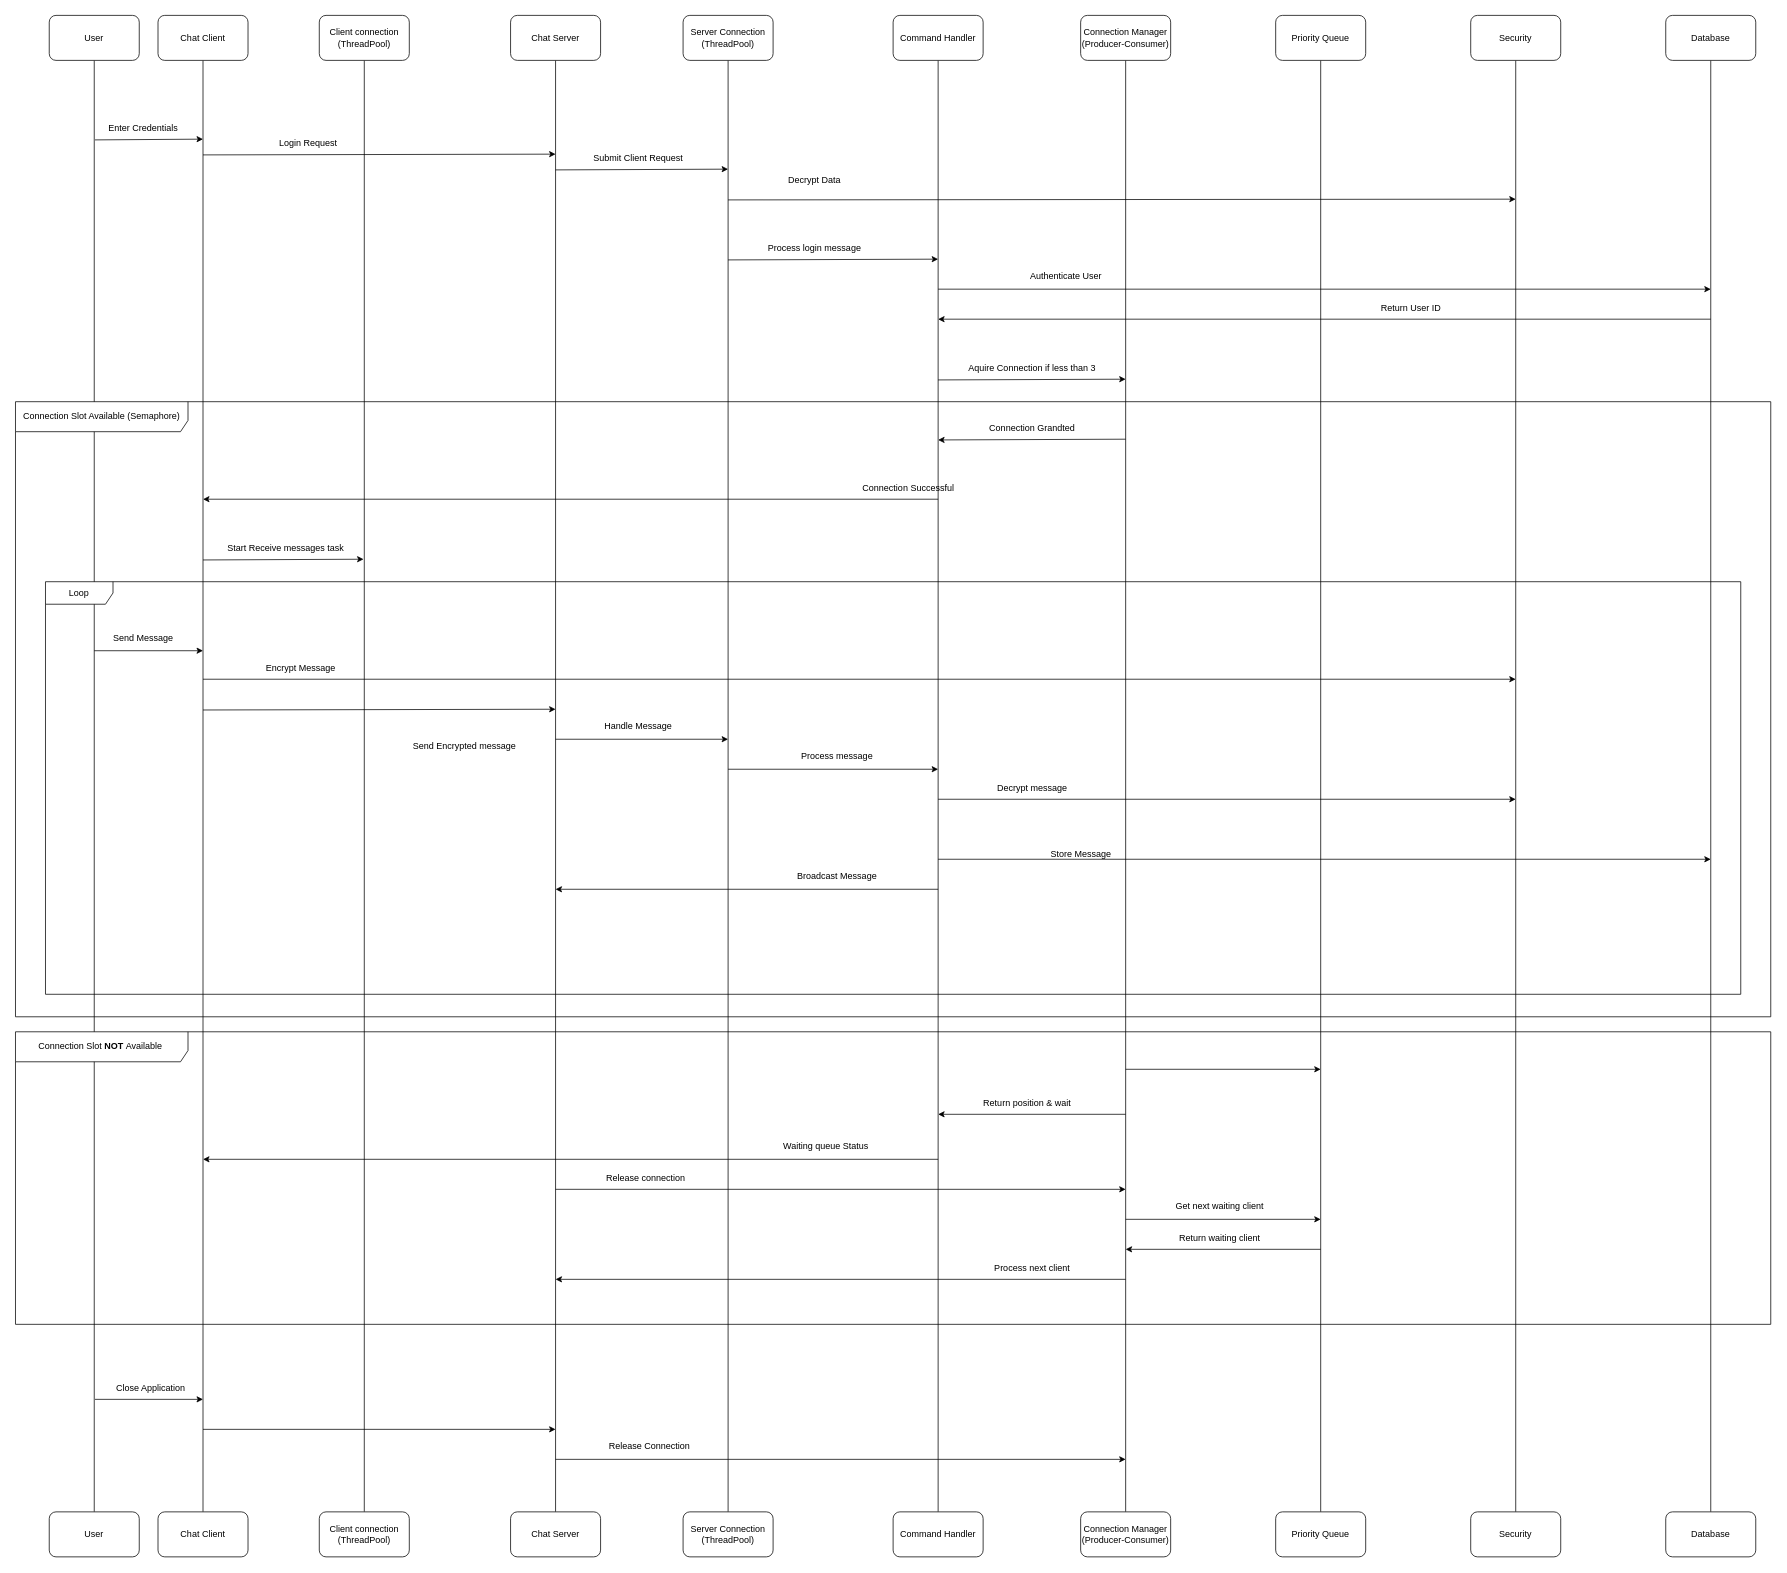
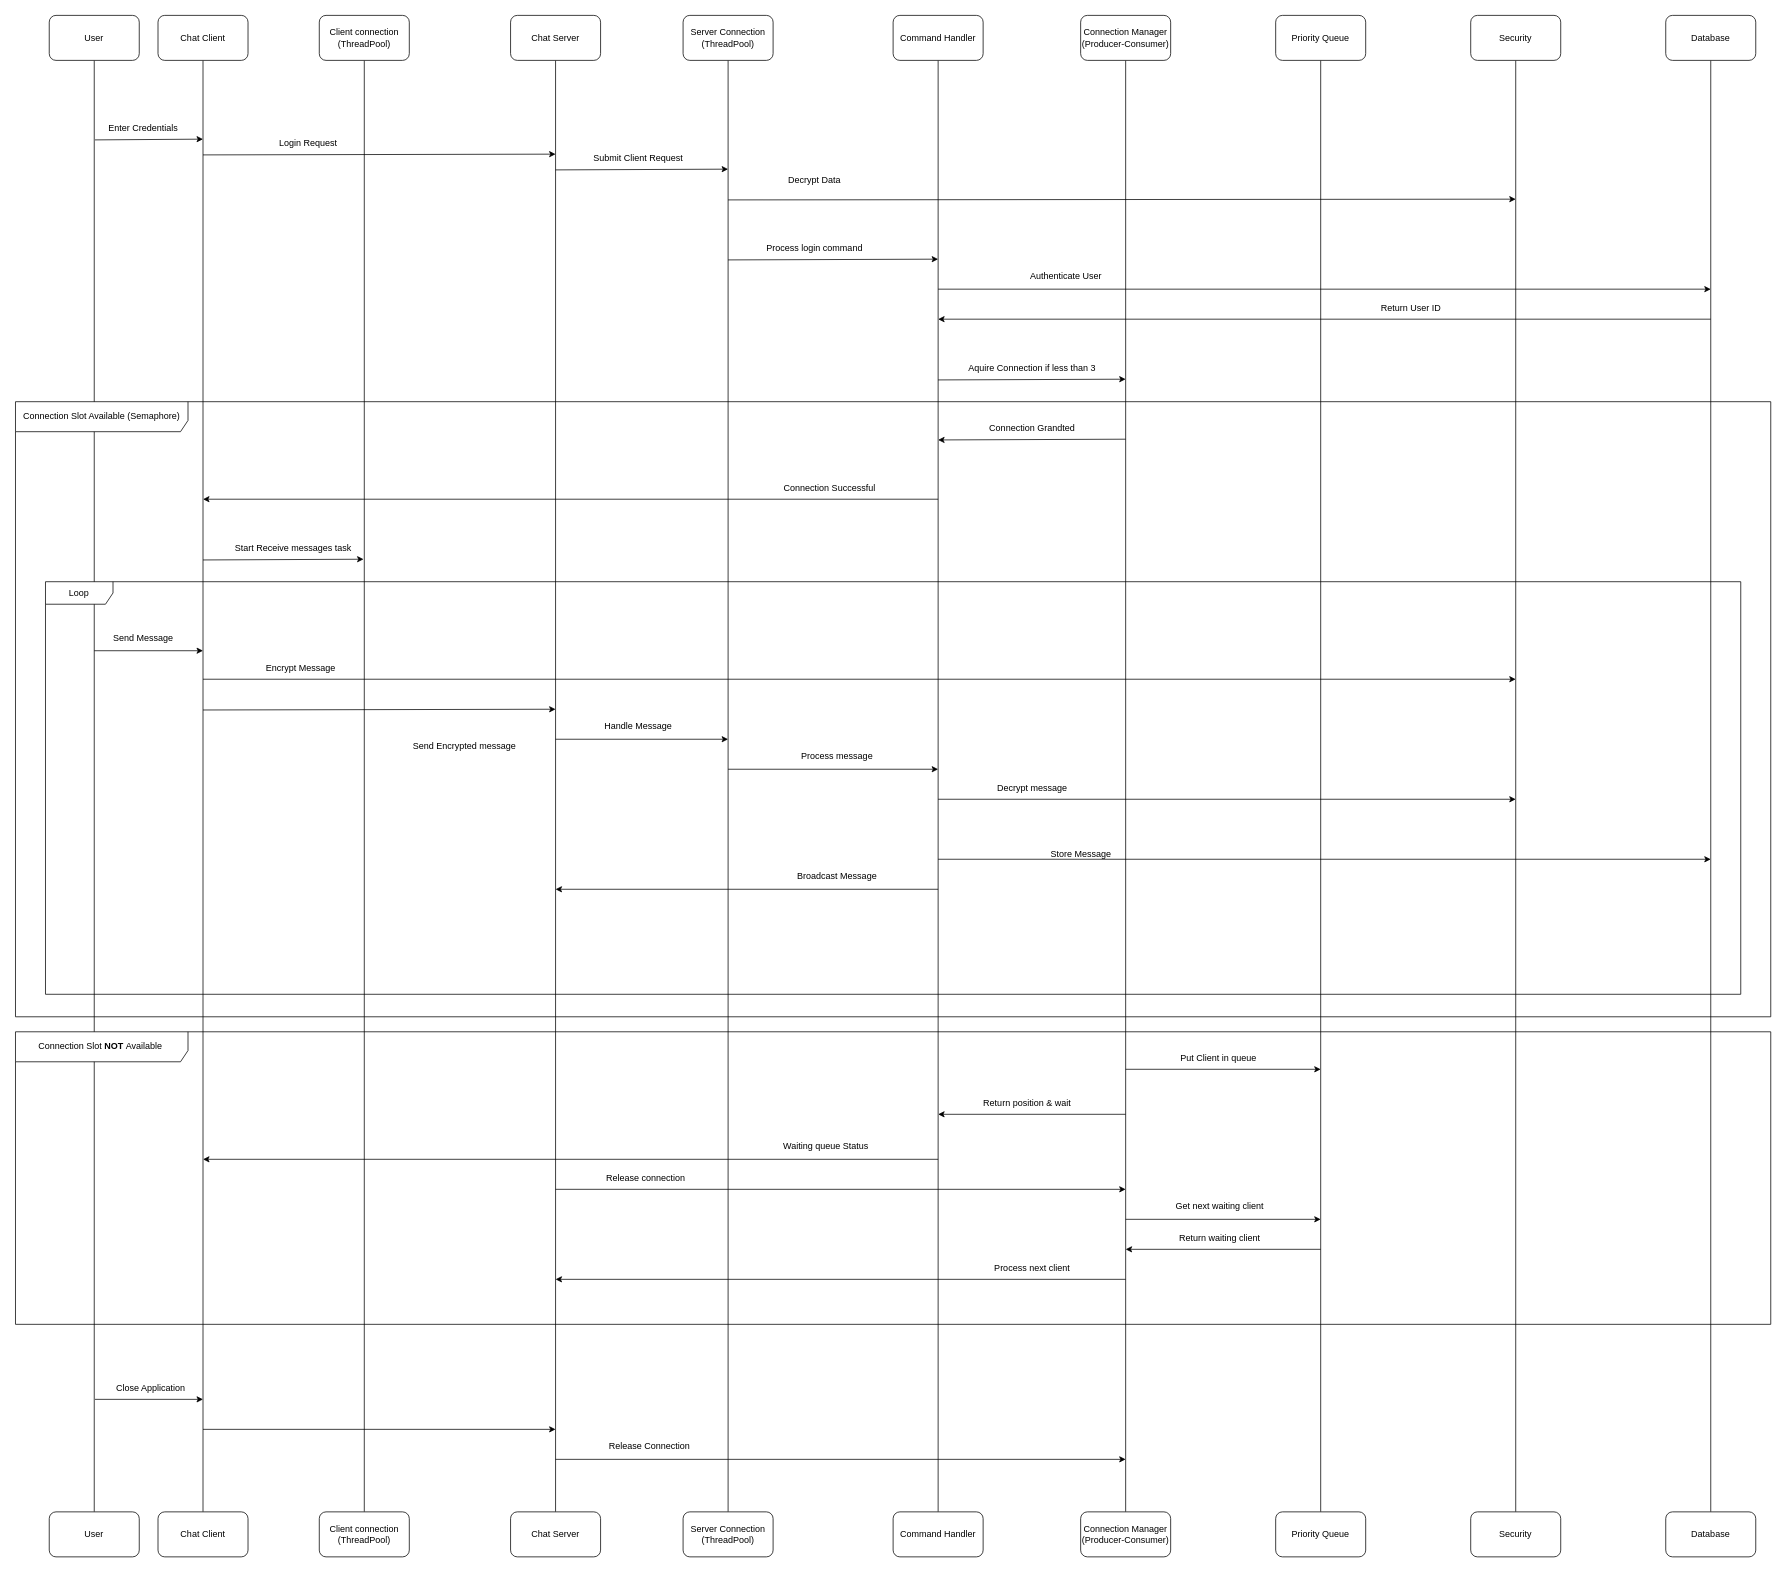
(815, 248) -> (815, 248)
(908, 488) -> (829, 488)
(285, 548) -> (293, 548)
none -> (1219, 1058)
